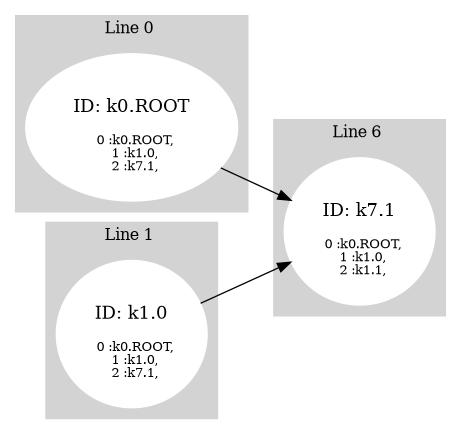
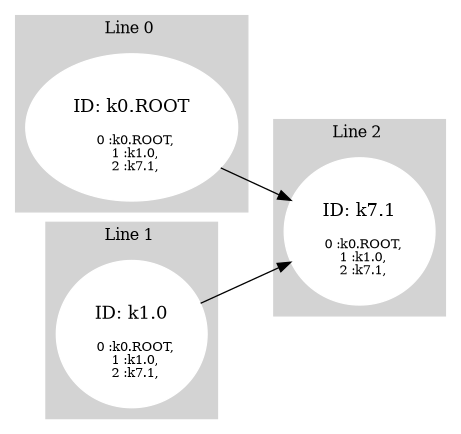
(360, 133) -> (360, 133)
(360, 270) -> (360, 270)
